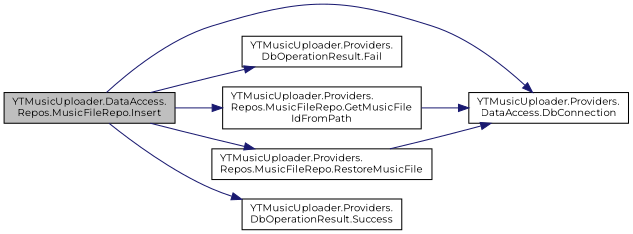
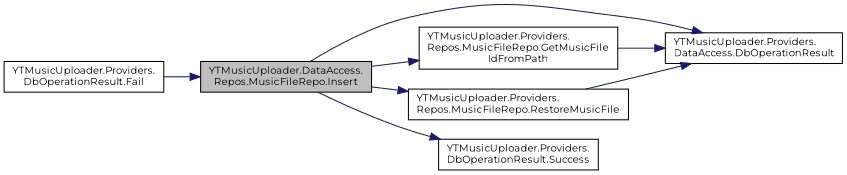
(197, 81) -> (177, 77)
(549, 108) -> (754, 48)
